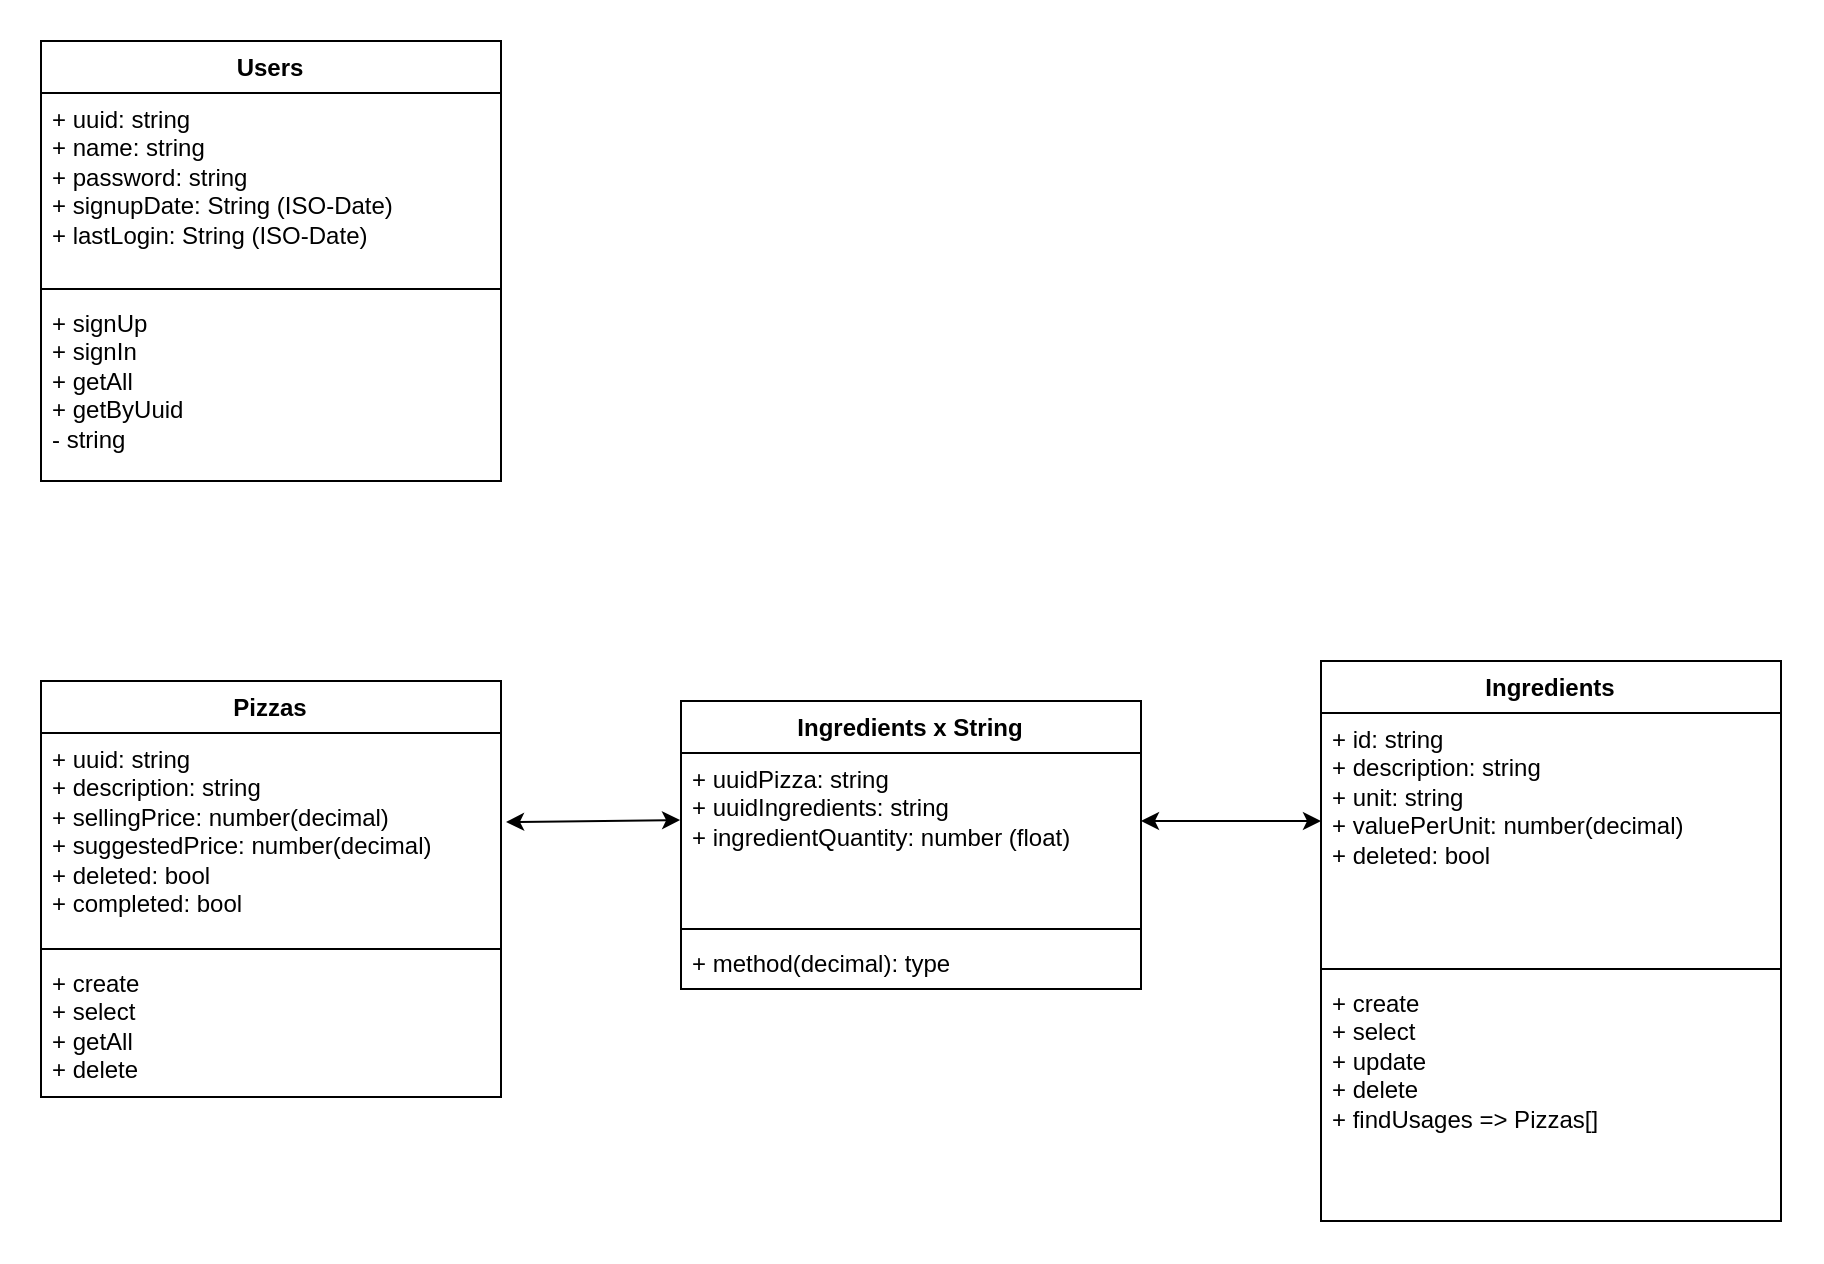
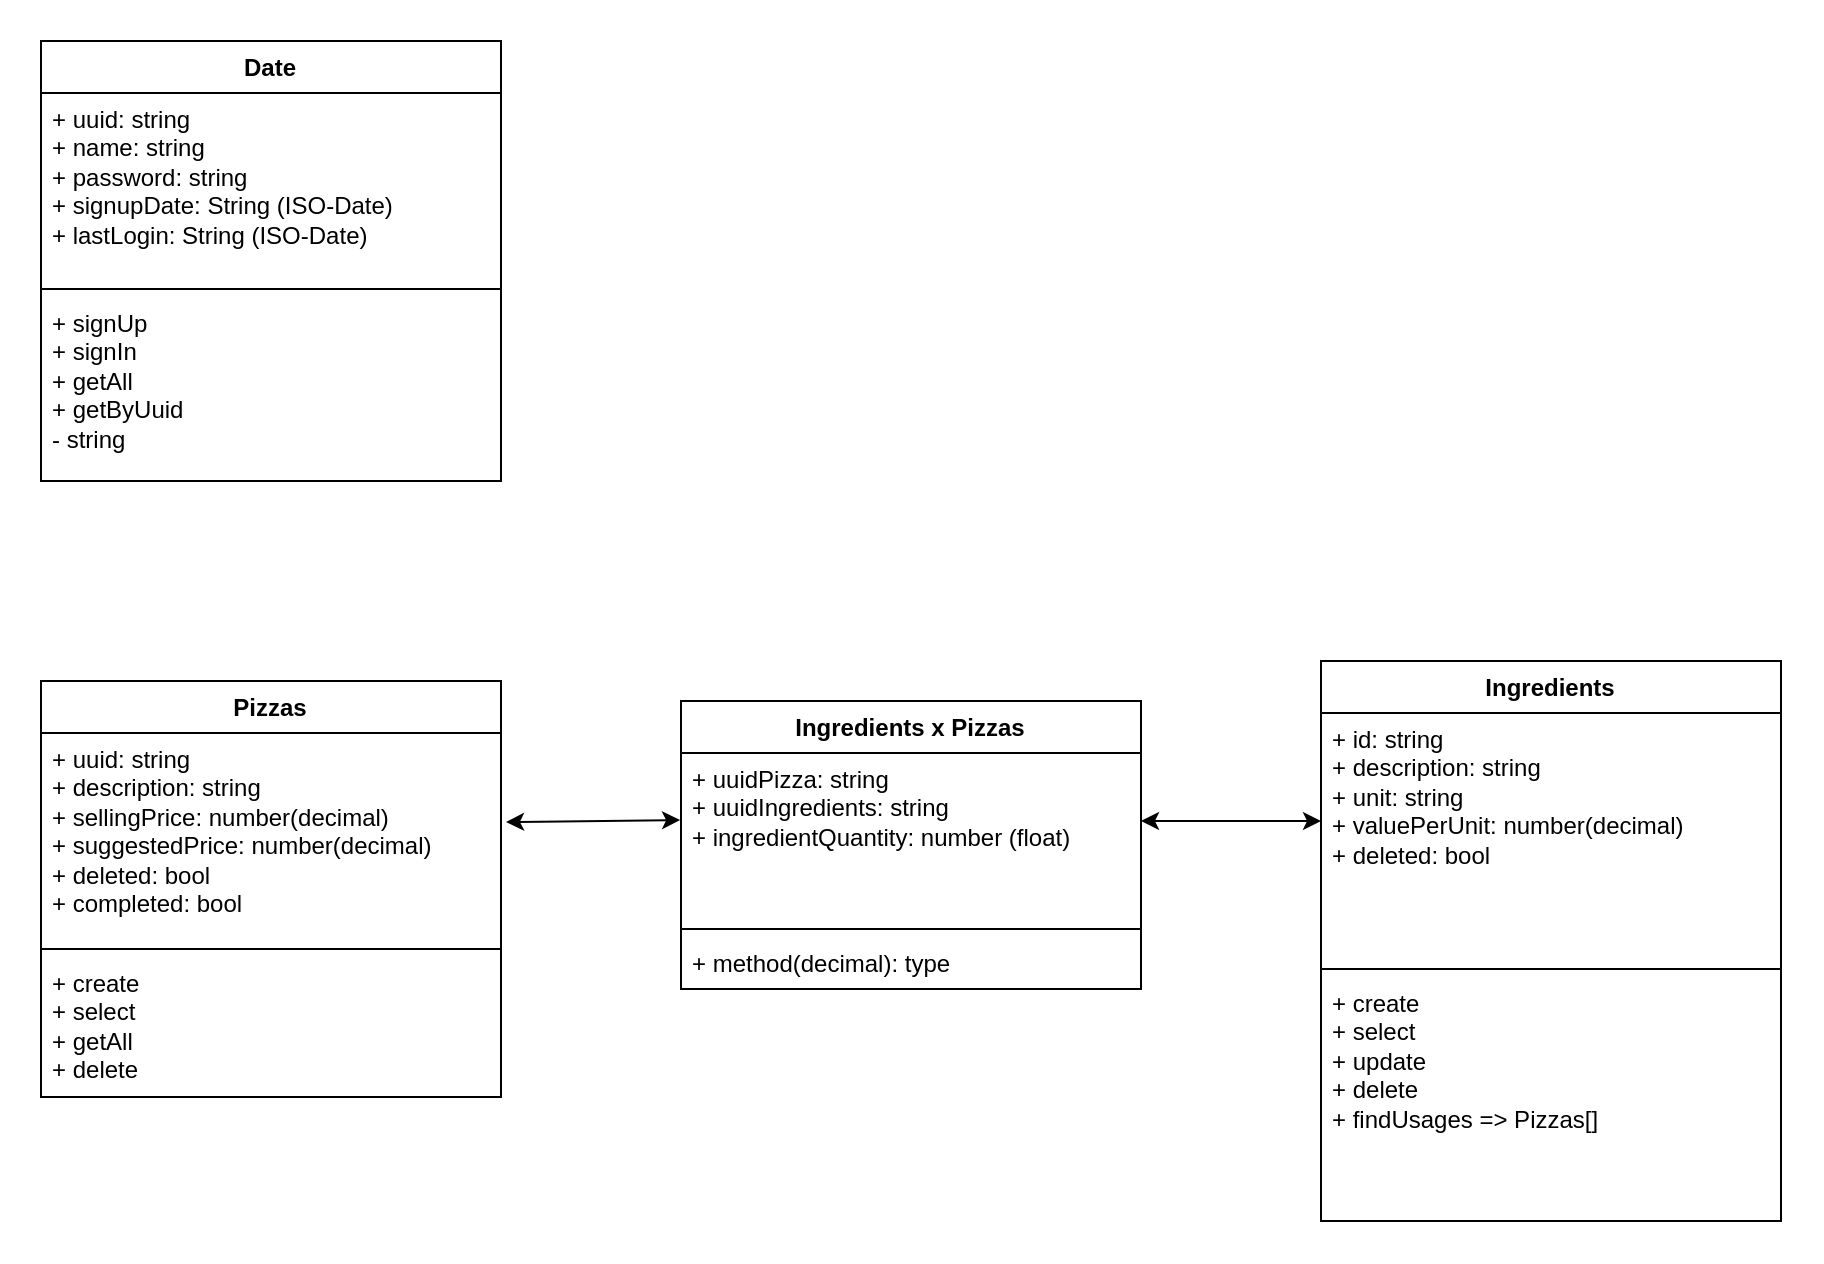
(271, 69) -> (271, 69)
(911, 729) -> (911, 729)
